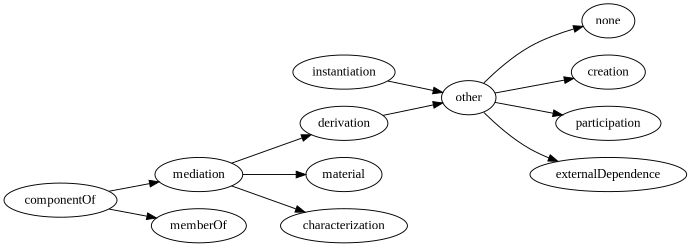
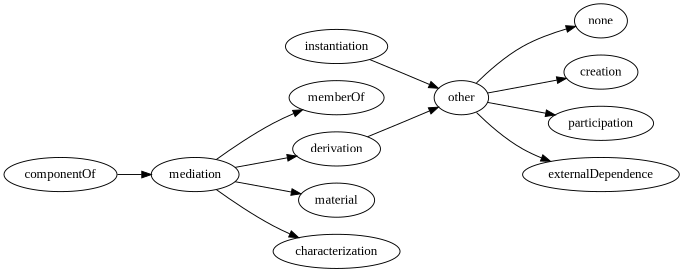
(128, 213) -> (254, 134)
